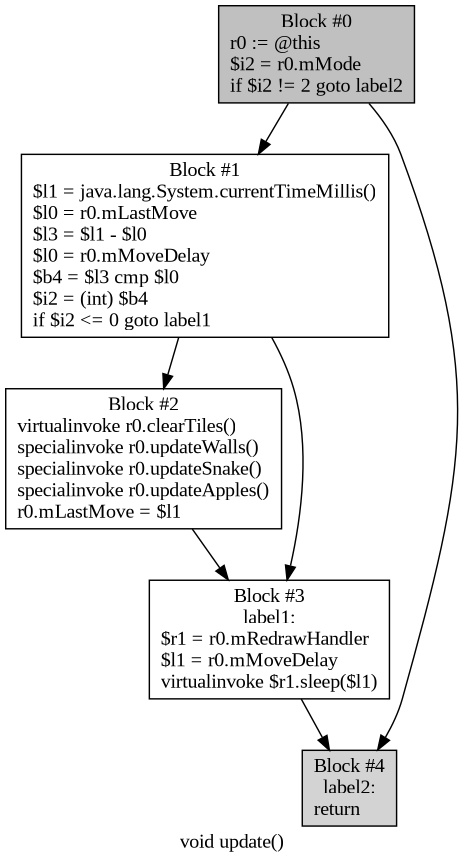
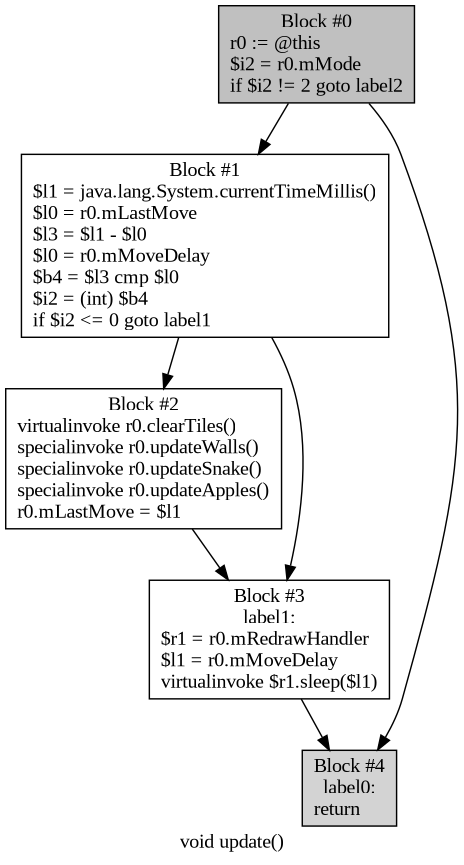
(349, 788) -> (349, 788)
